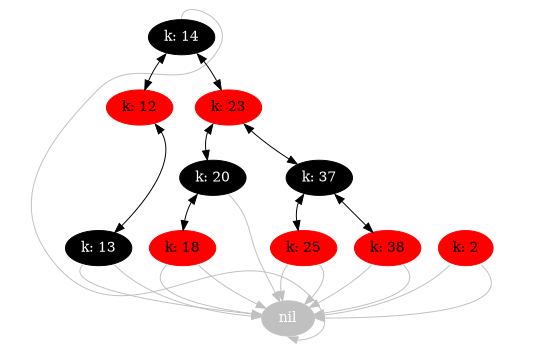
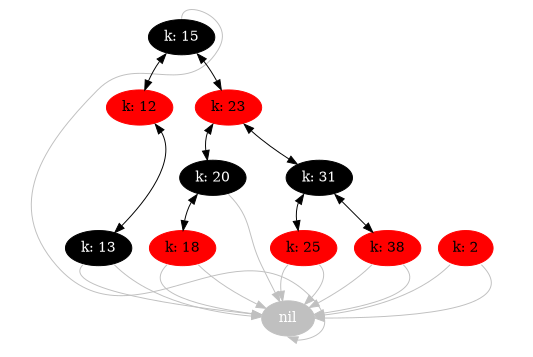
(182, 37) -> (182, 37)
(319, 178) -> (319, 178)
